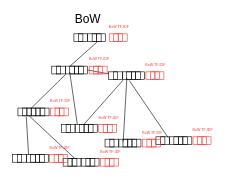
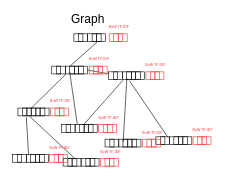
(88, 18) -> (88, 18)
